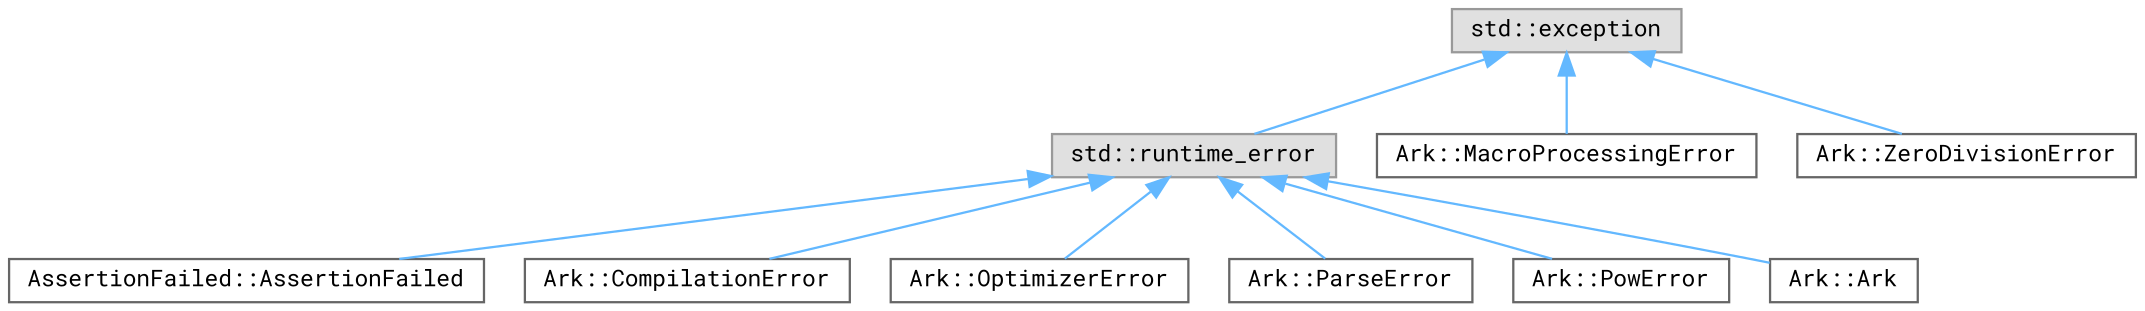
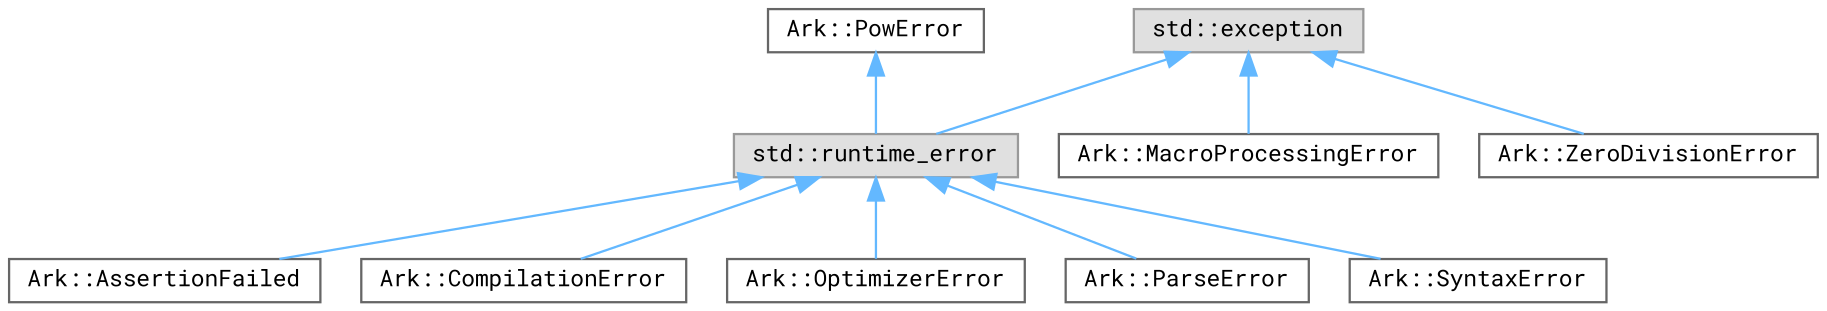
(1419, 221) -> (876, 105)
(247, 281) -> (165, 281)
(1844, 281) -> (1478, 281)
